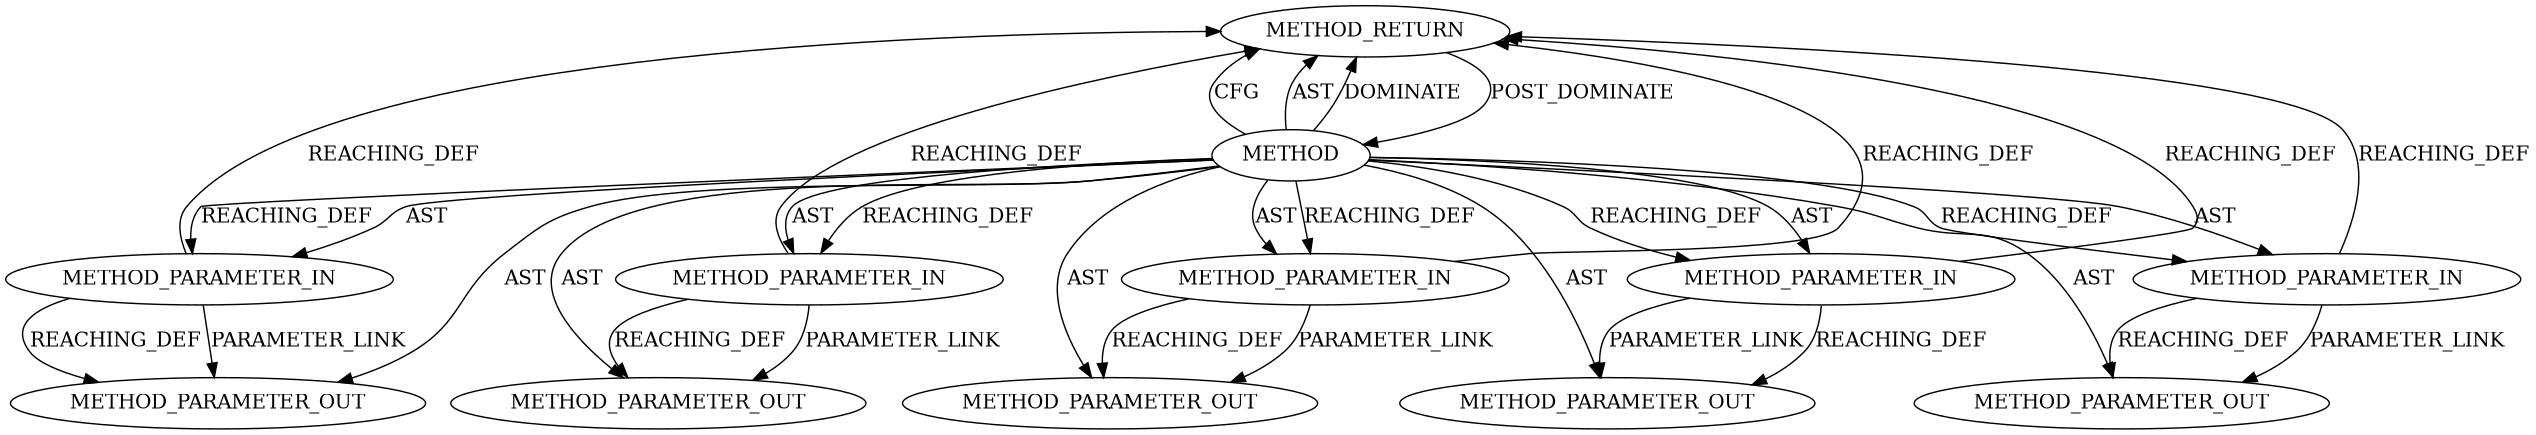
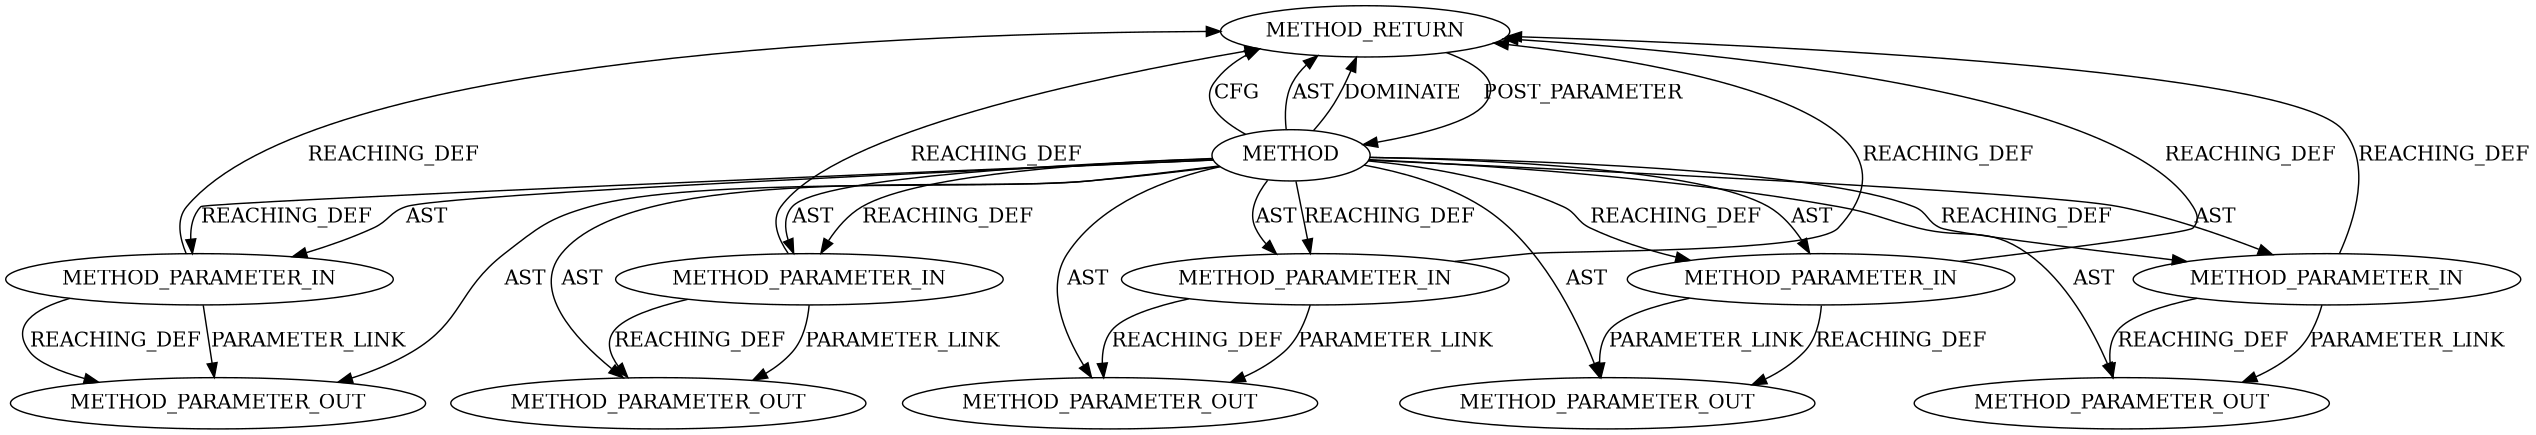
(1583, 93) -> (1583, 93)
